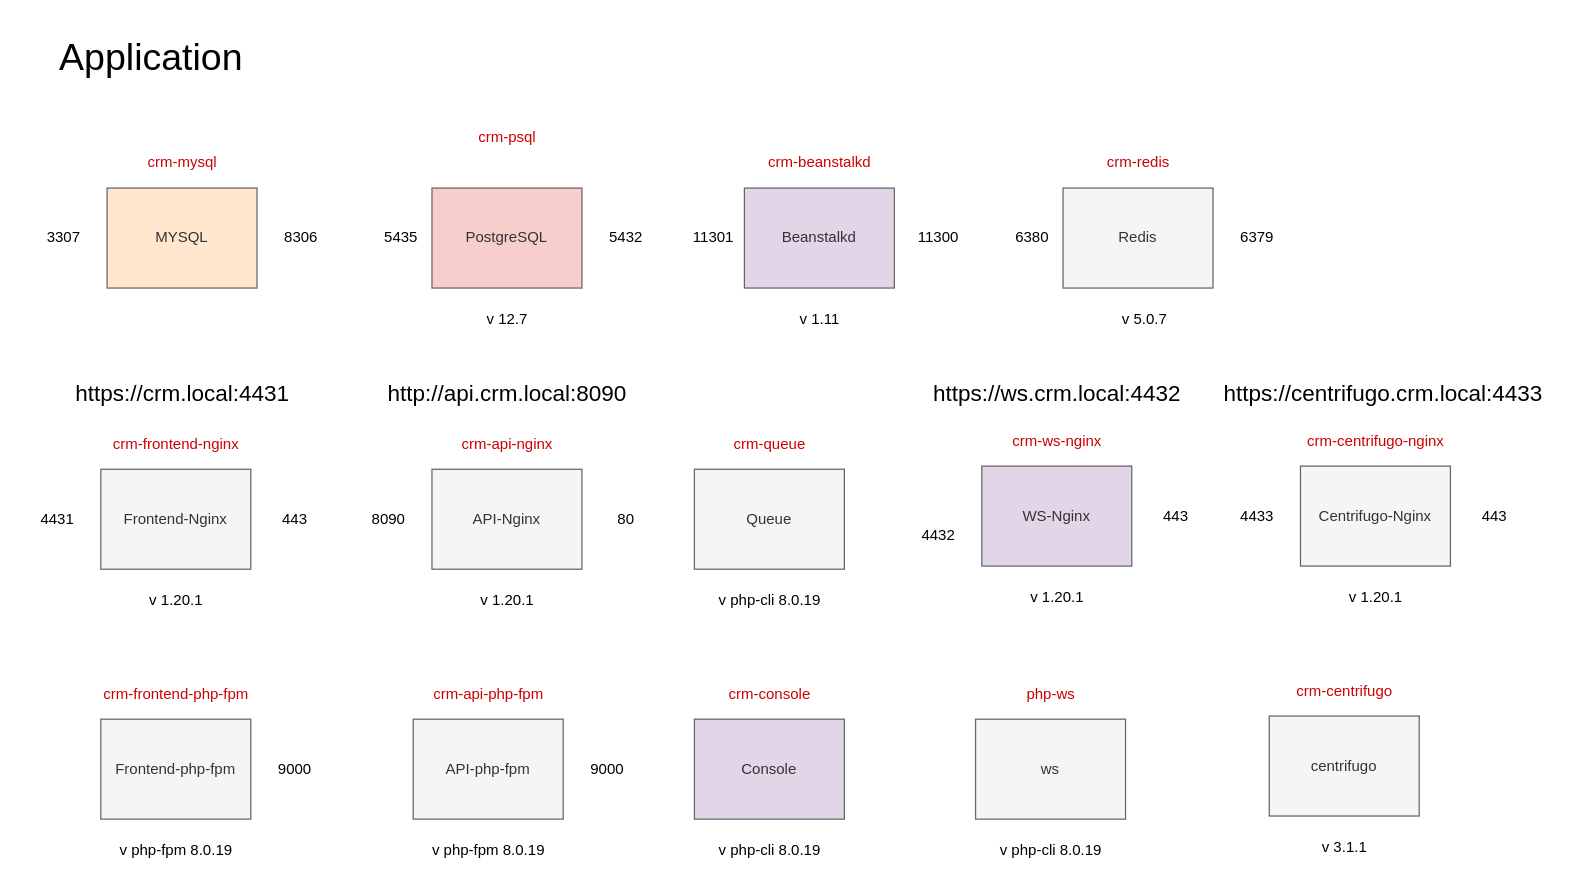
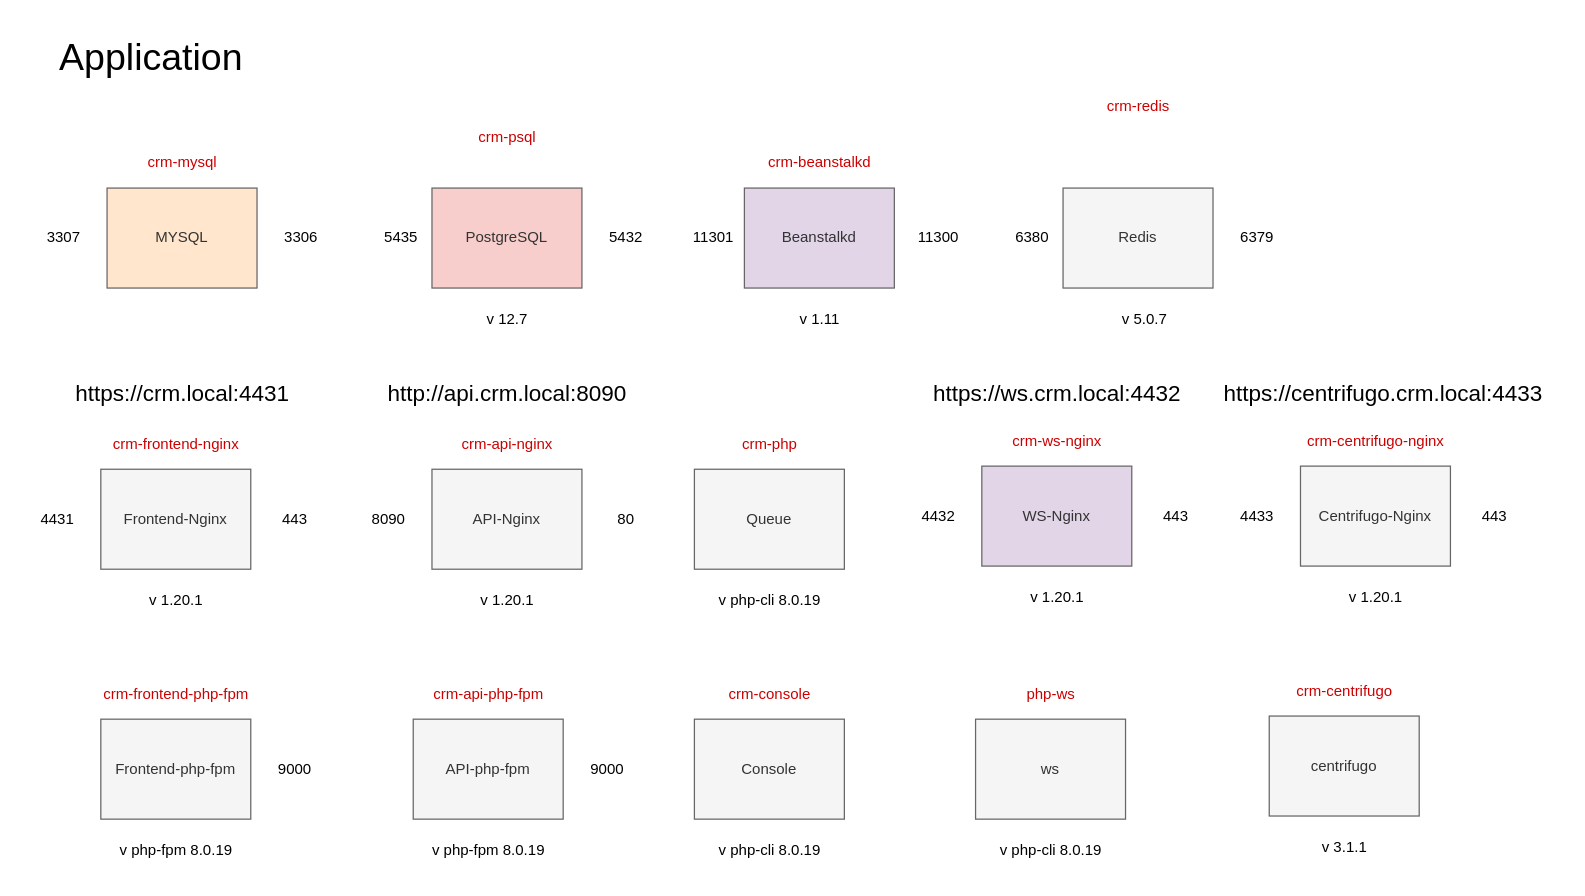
(1138, 163) -> (1138, 107)
(301, 238) -> (301, 238)
(770, 444) -> (770, 444)
(938, 535) -> (938, 516)
(769, 769) -> (769, 769)
